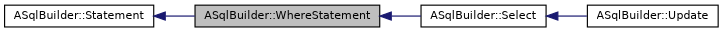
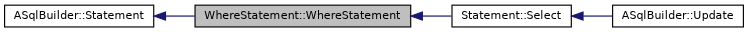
(287, 16) -> (303, 16)
(484, 16) -> (512, 16)
